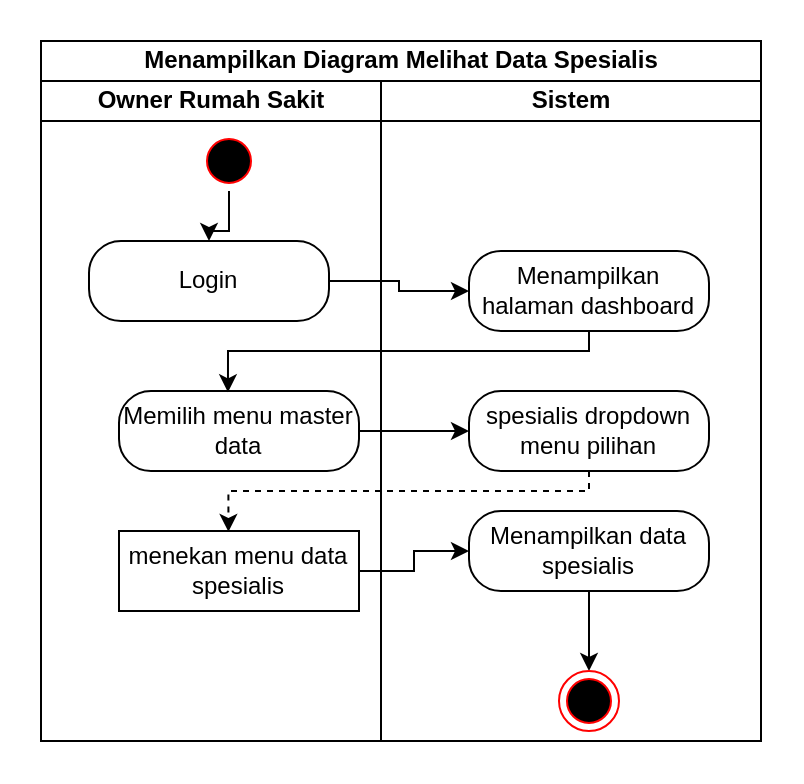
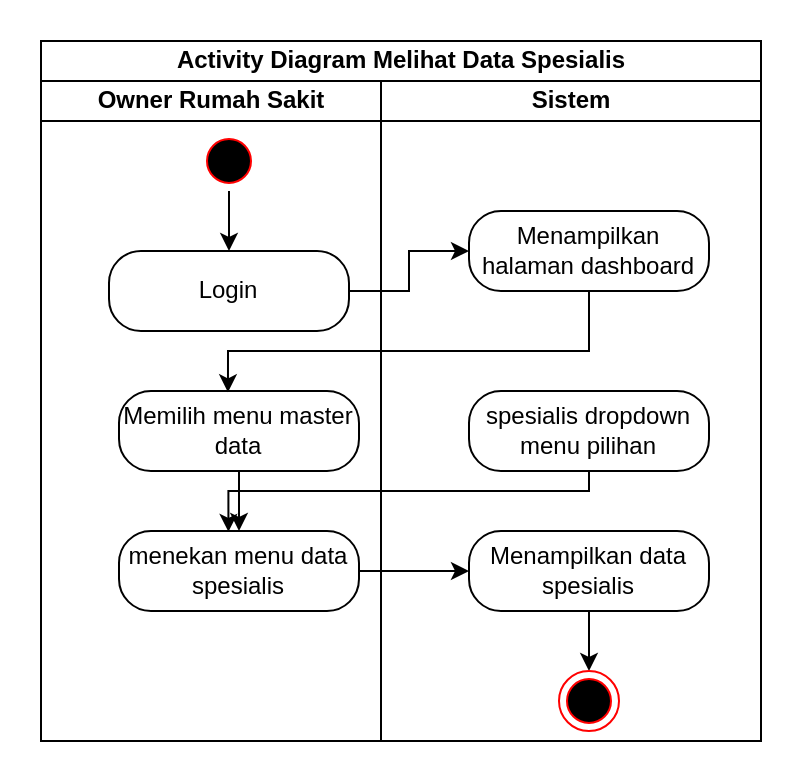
(402, 61) -> (402, 61)
(209, 281) -> (229, 291)
(589, 291) -> (589, 251)
(420, 431) -> (239, 508)
(495, 491) -> (495, 491)
(589, 551) -> (589, 571)
(239, 571) -> (239, 571)
